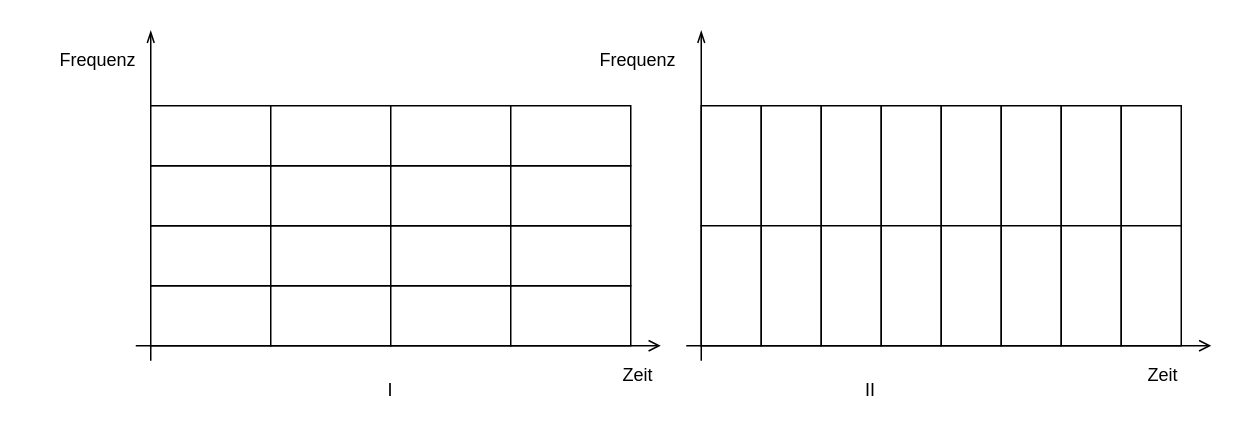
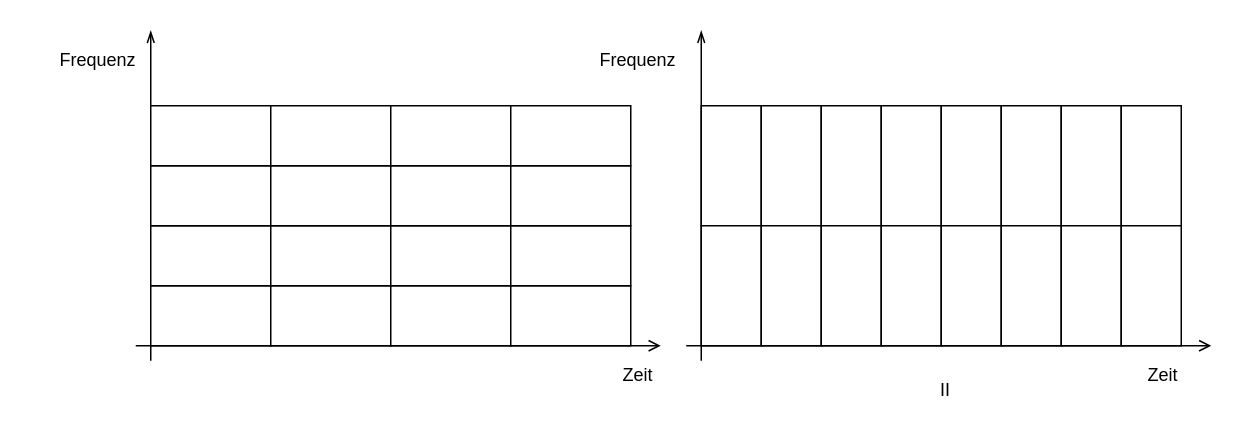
(391, 391) -> none
(871, 391) -> (946, 391)
